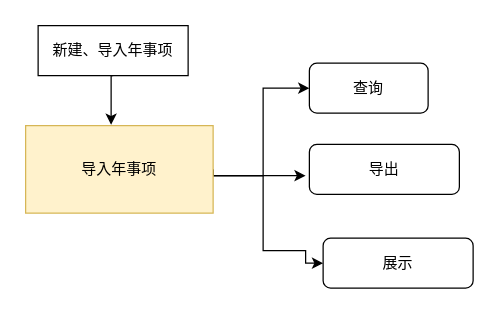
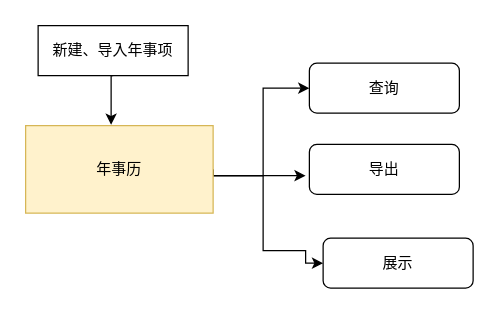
(369, 88) -> (384, 88)
(119, 169) -> (119, 169)
